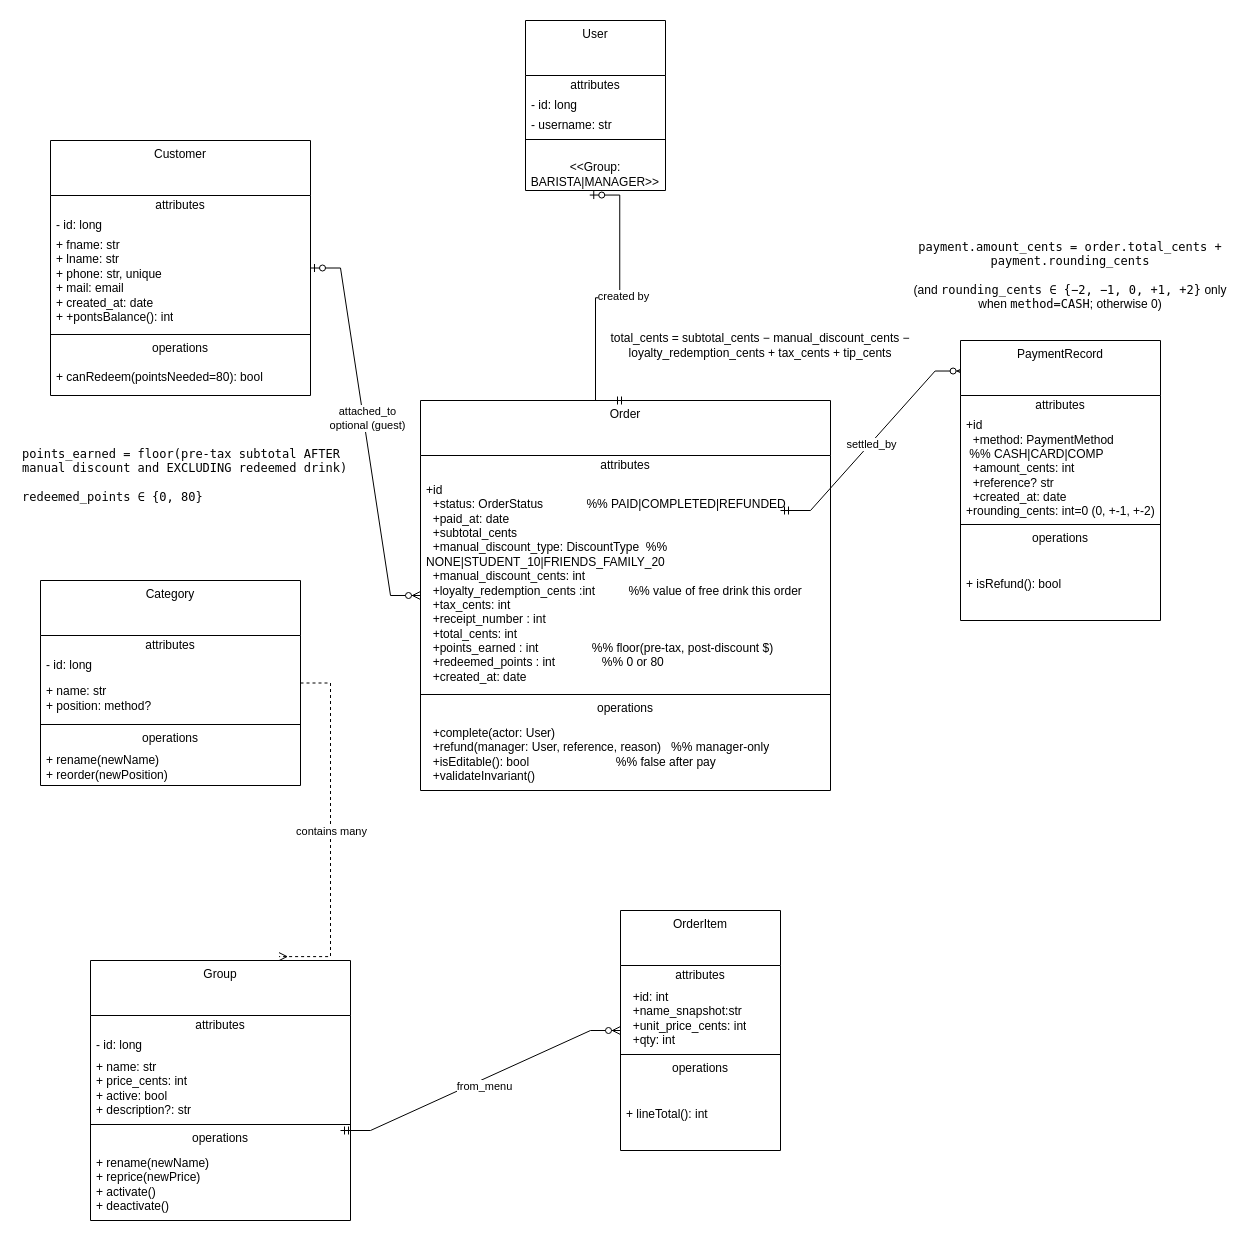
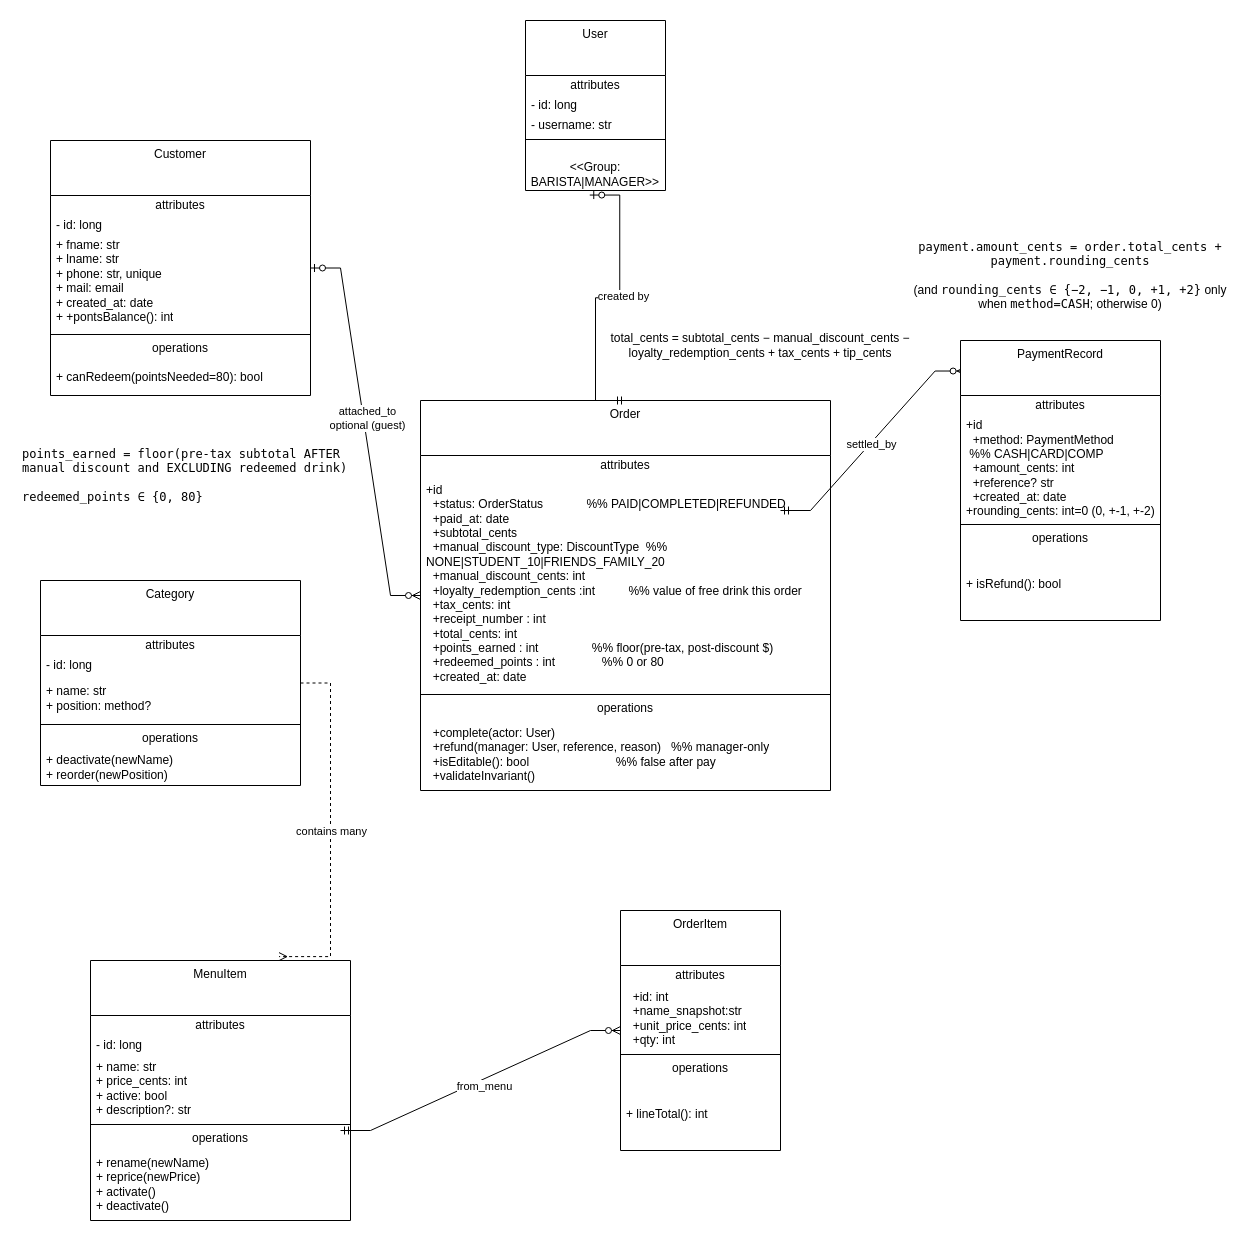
(116, 768) -> (116, 768)
(221, 975) -> (221, 975)
